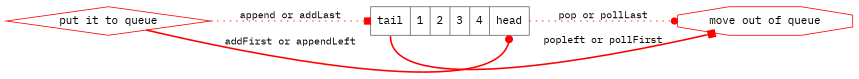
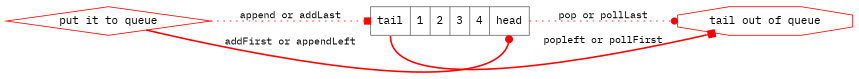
(765, 21) -> (765, 21)
